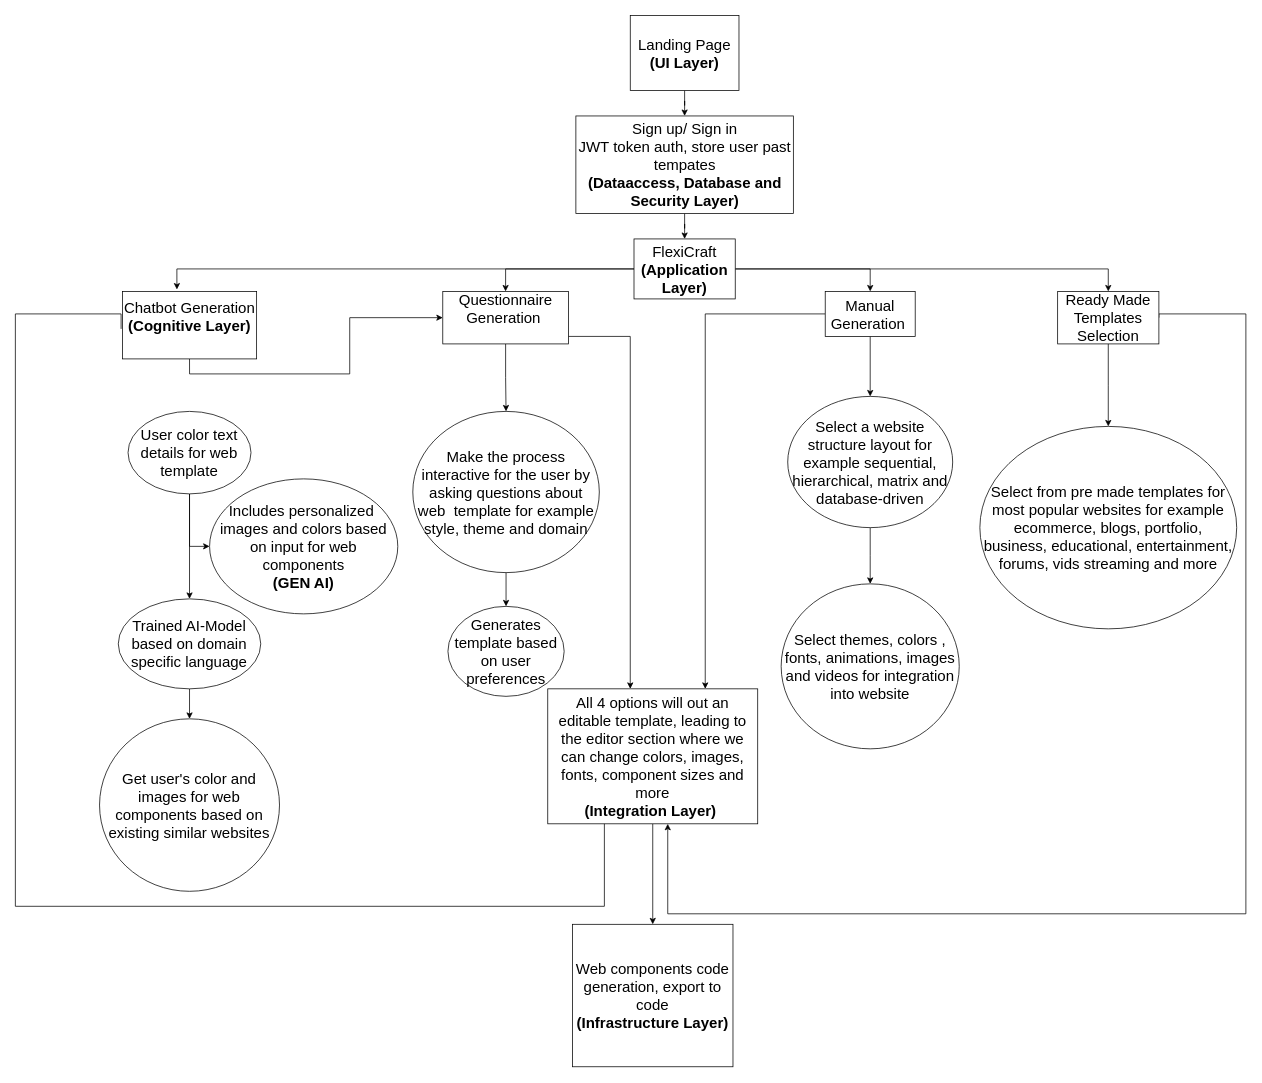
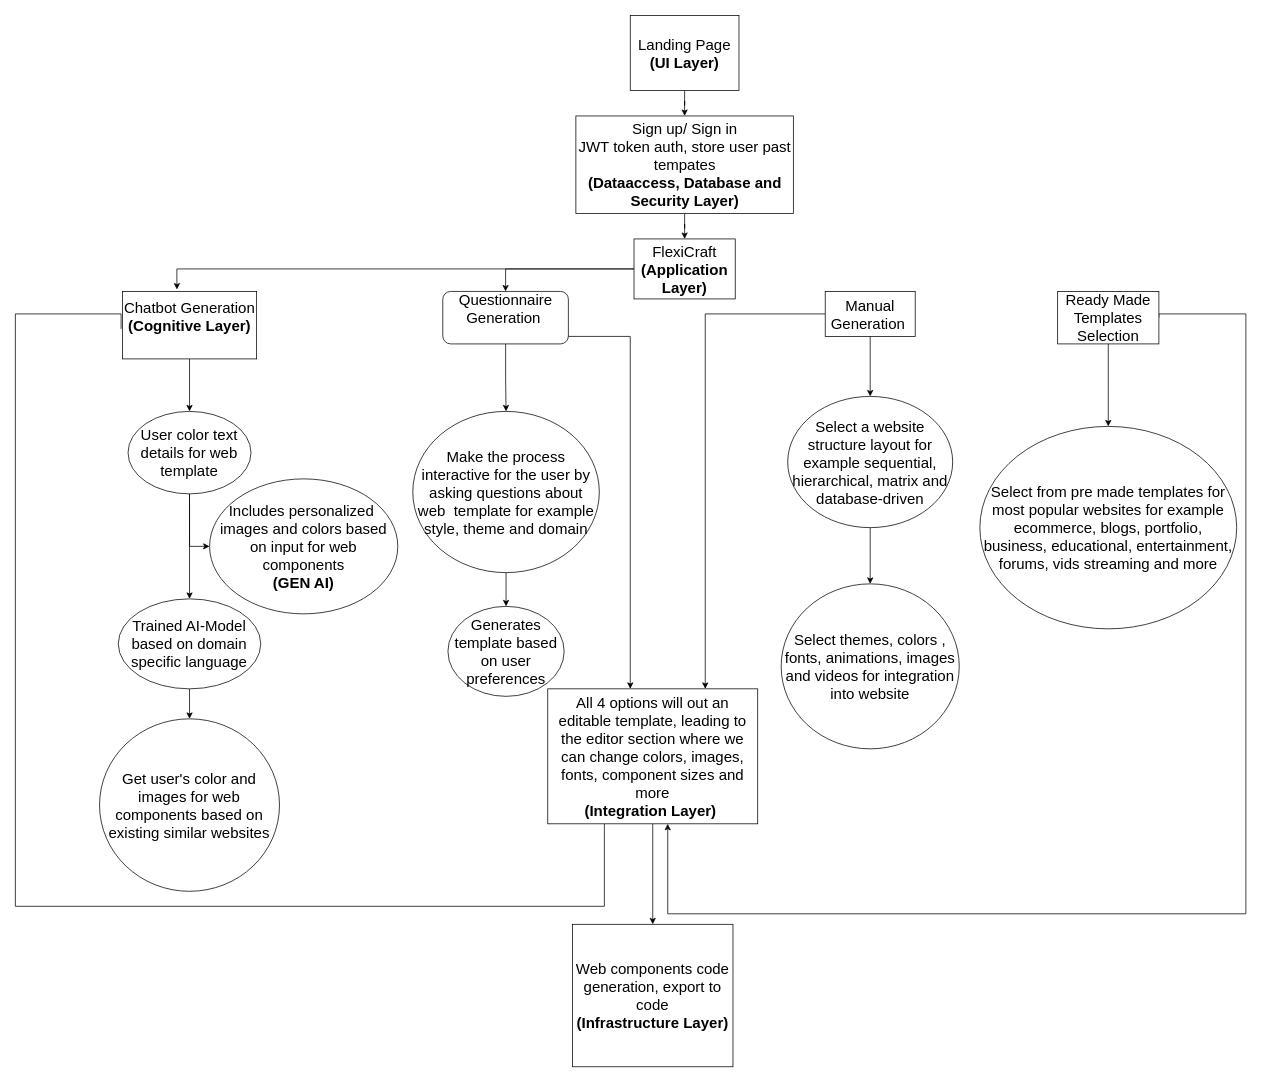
(1109, 276) -> none
(870, 278) -> none
(364, 318) -> (190, 389)
(506, 318) -> (506, 318)
